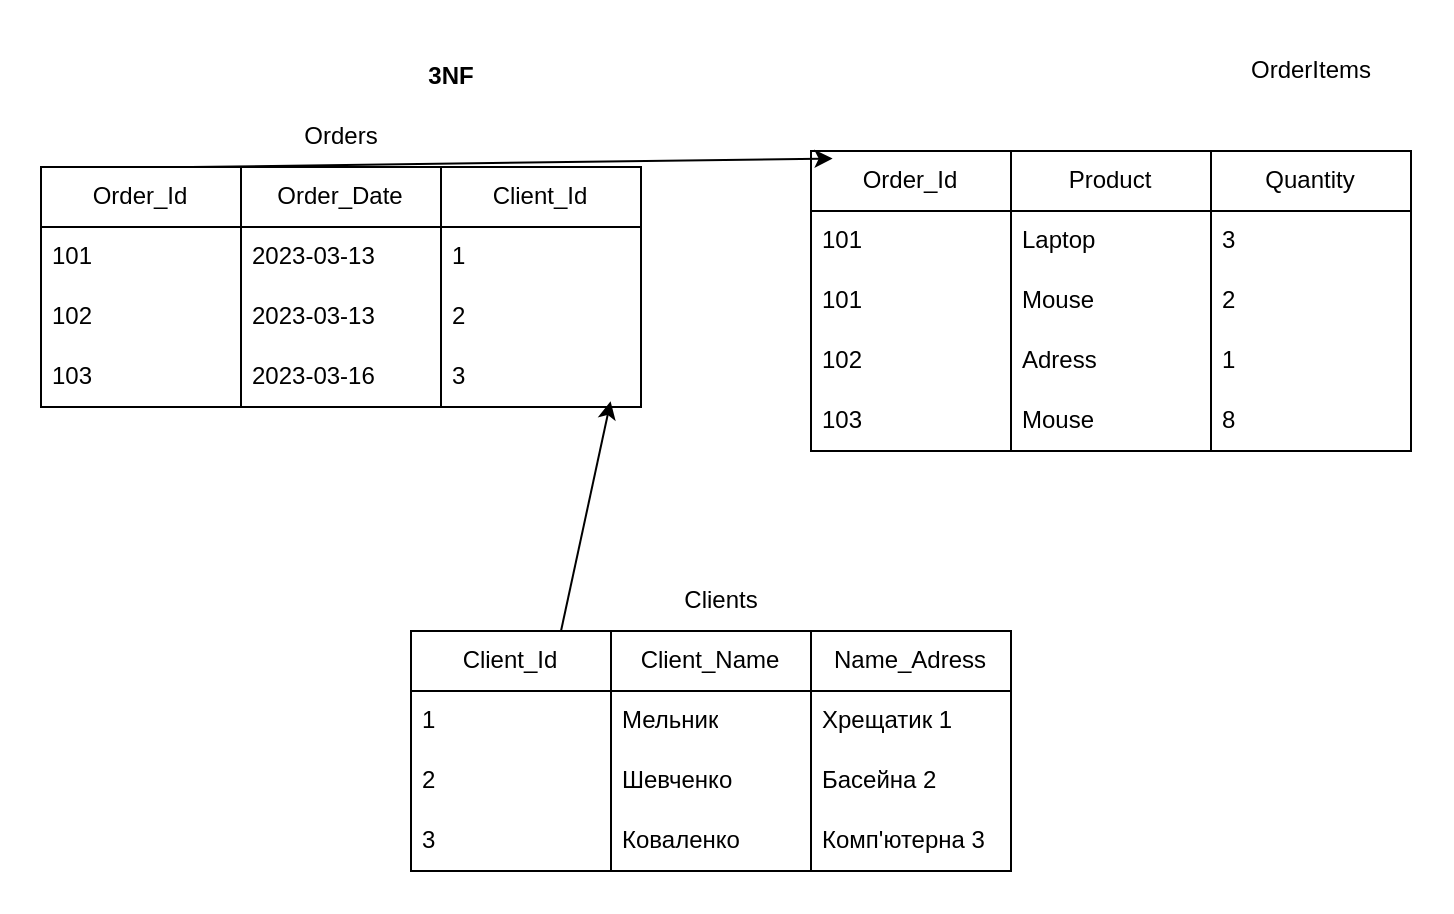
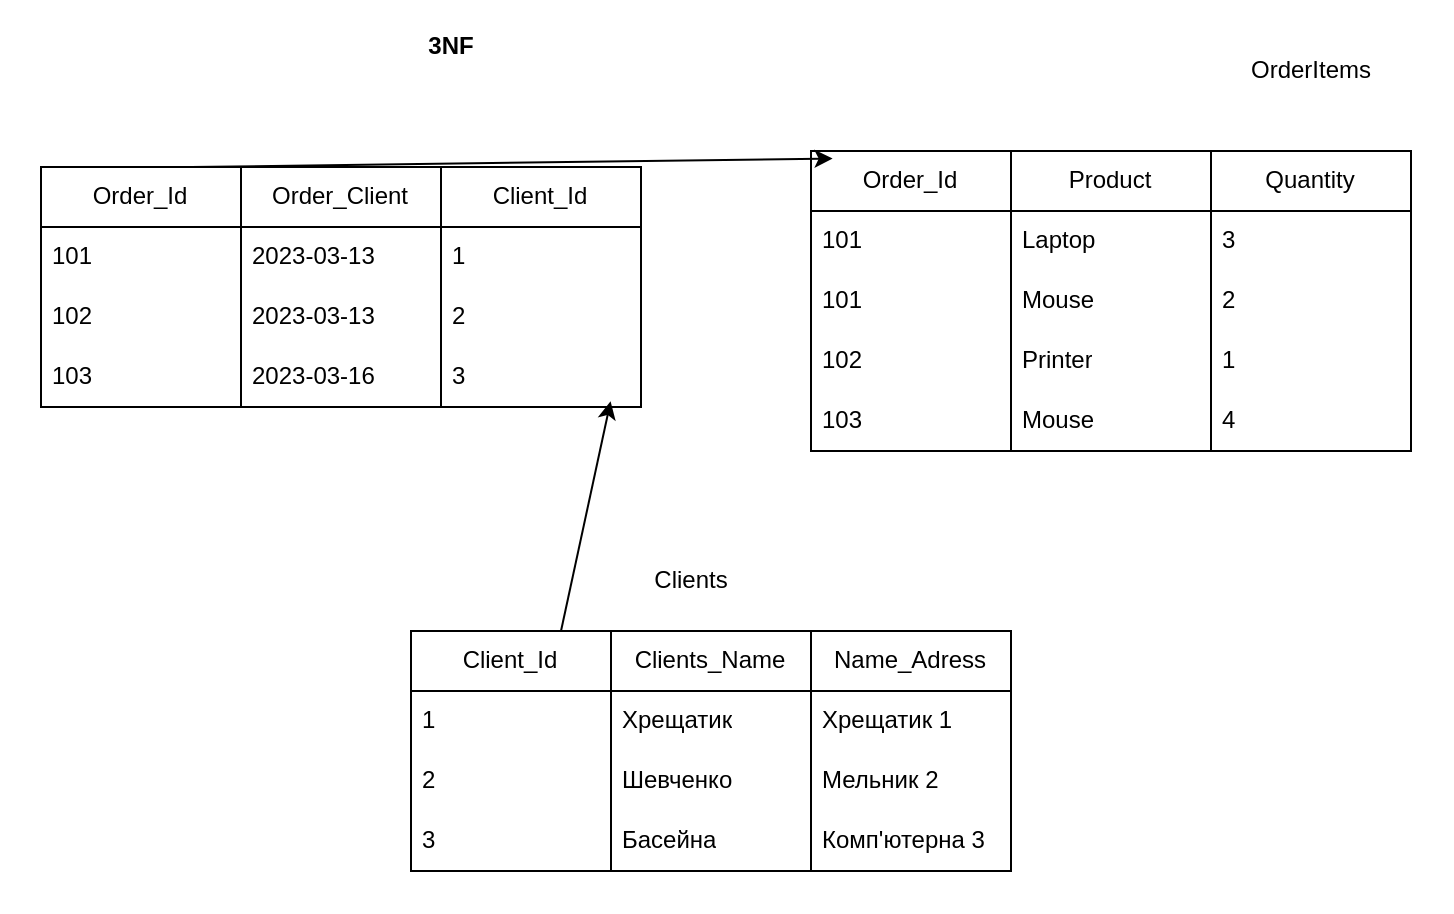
(451, 77) -> (451, 47)
(341, 137) -> none
(341, 197) -> (341, 197)
(1063, 361) -> (1067, 361)
(1230, 421) -> (1230, 421)
(721, 601) -> (691, 581)
(711, 661) -> (711, 661)
(670, 721) -> (677, 721)
(880, 781) -> (880, 781)
(683, 841) -> (670, 841)
